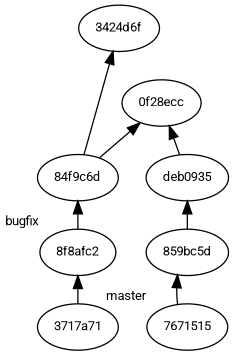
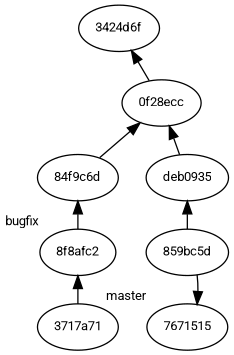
(97, 109) -> (144, 71)
(177, 296) -> (198, 283)
